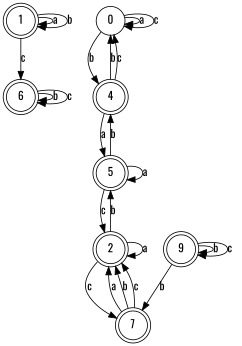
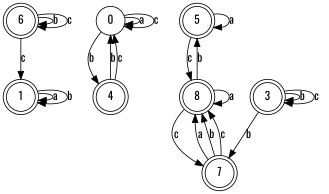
(21, 55) -> (21, 55)
(101, 131) -> none
(111, 139) -> none
(111, 249) -> (197, 97)
(181, 249) -> (268, 97)
